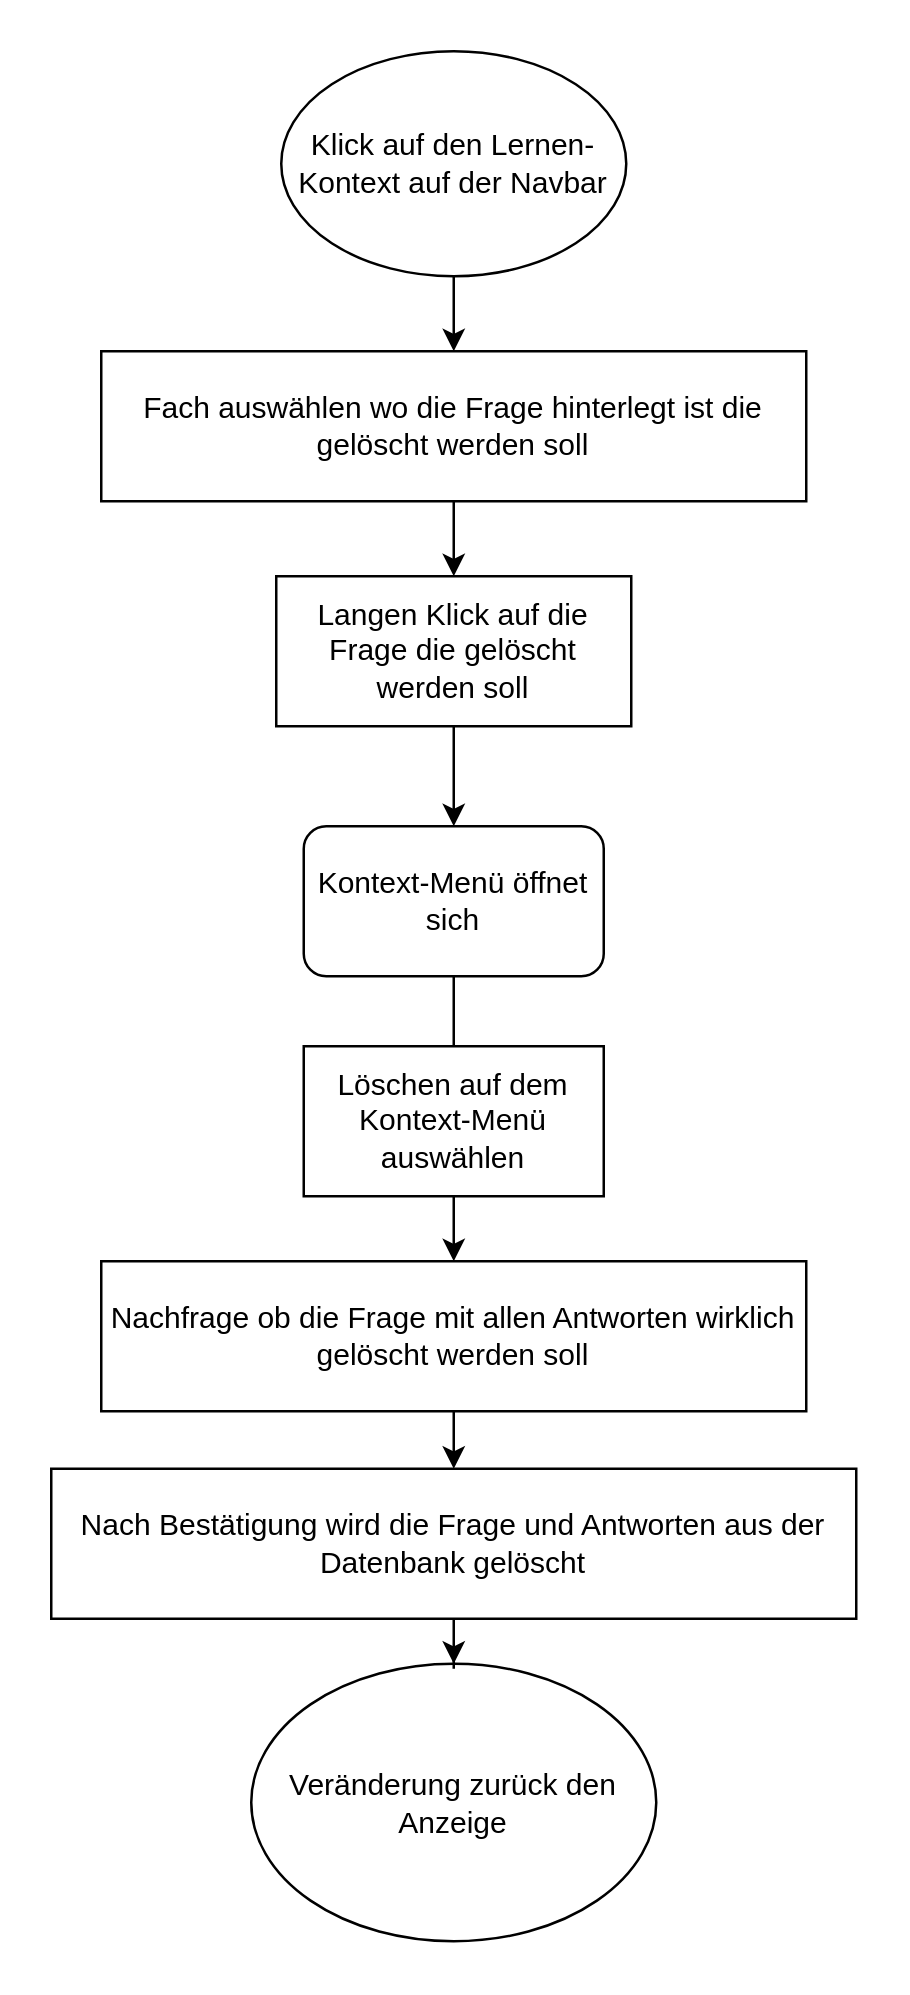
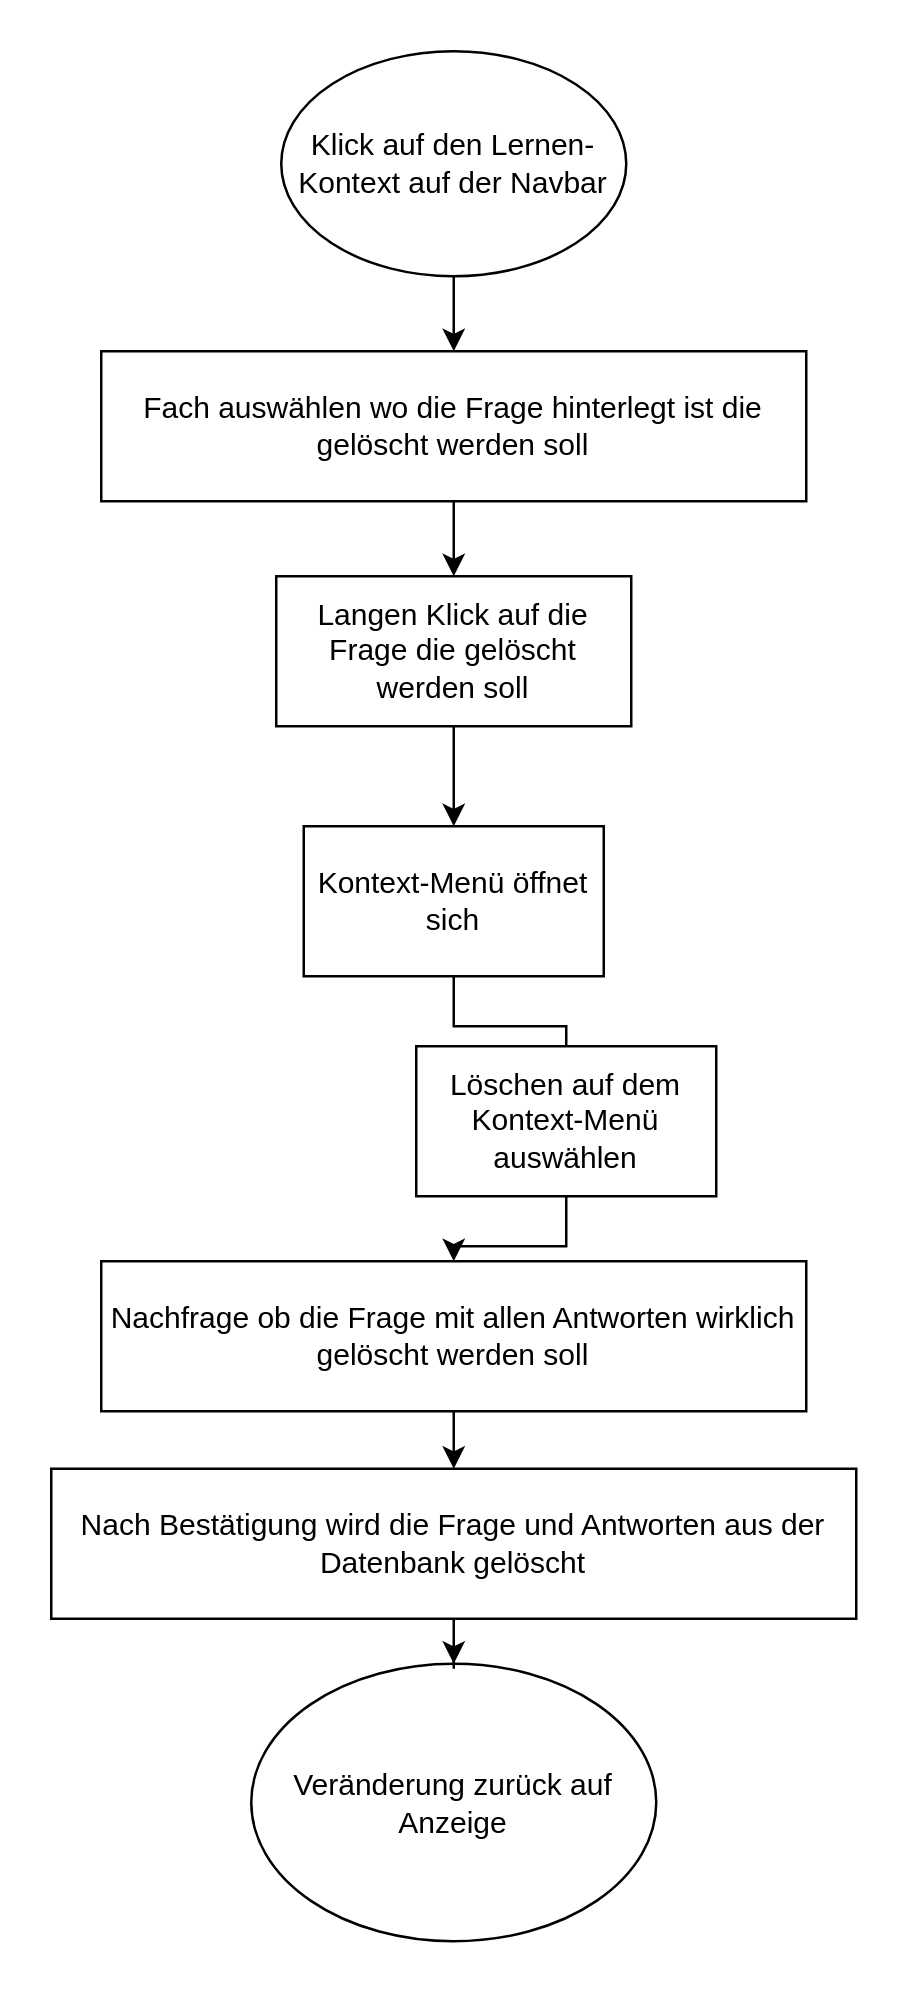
(454, 901) -> (454, 901)
(454, 1121) -> (566, 1121)
(454, 1804) -> (454, 1804)
